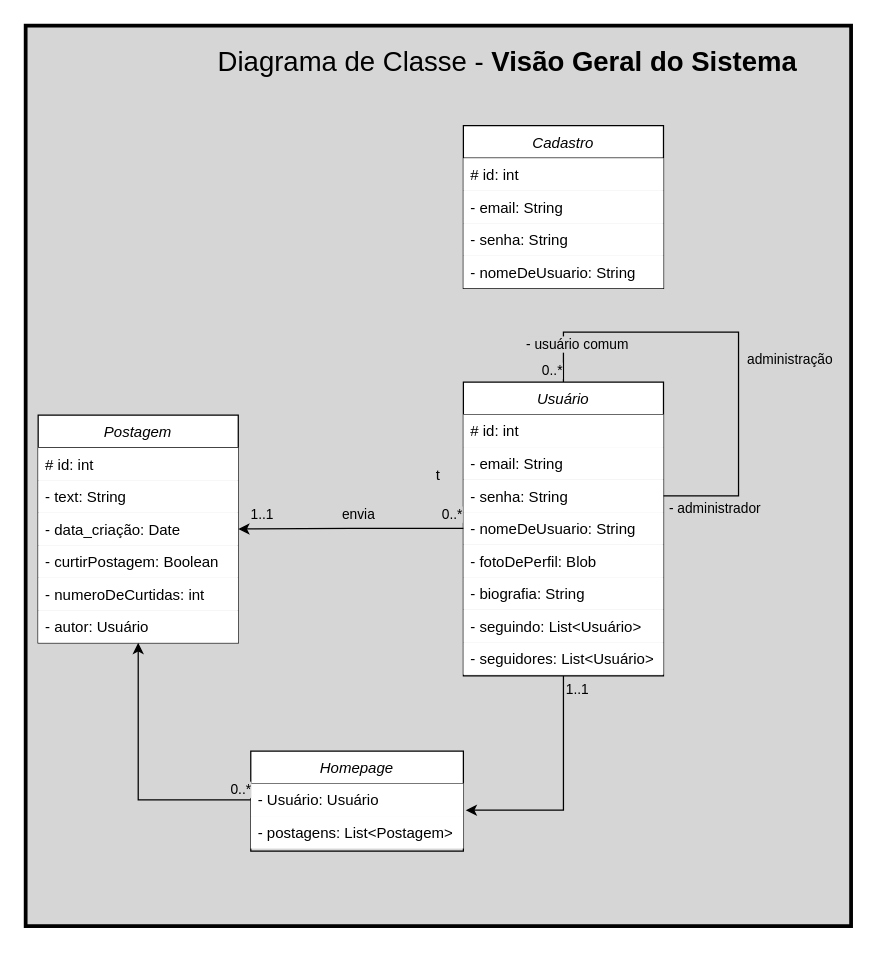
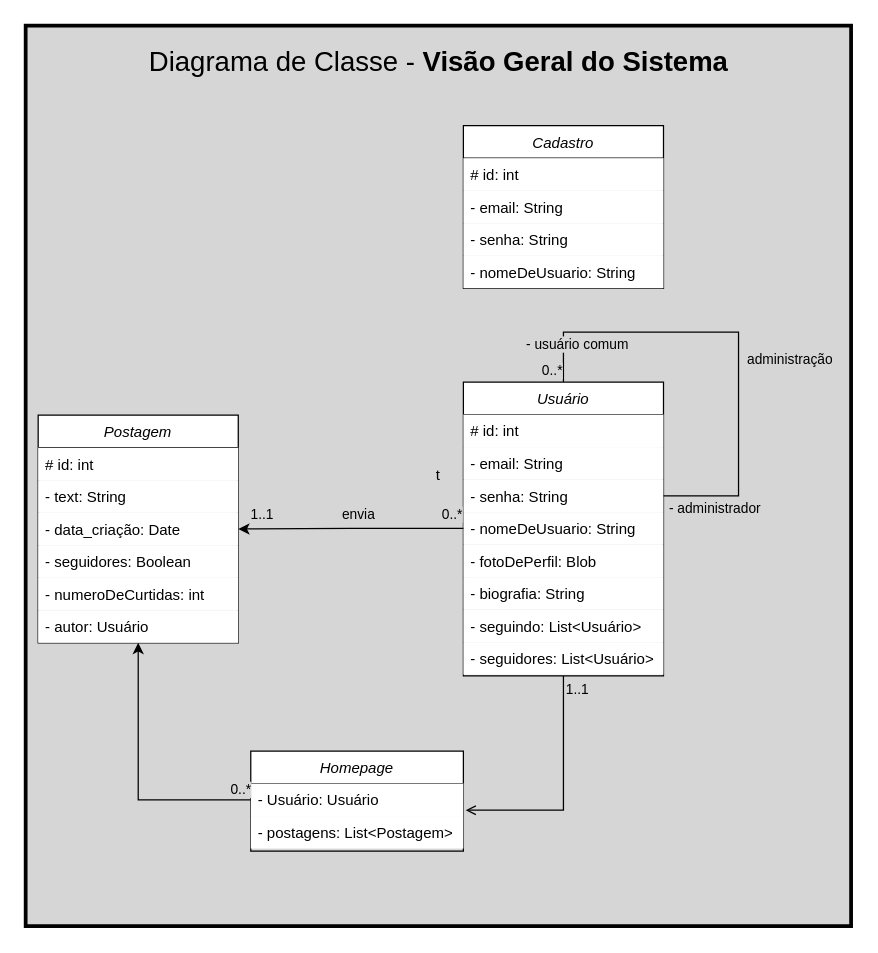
(507, 63) -> (438, 63)
(140, 562) -> (123, 562)
(475, 810) -> (473, 810)
